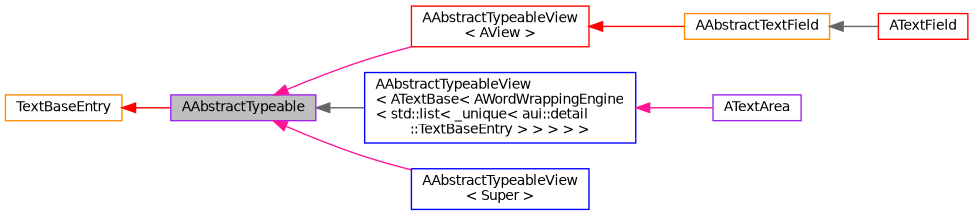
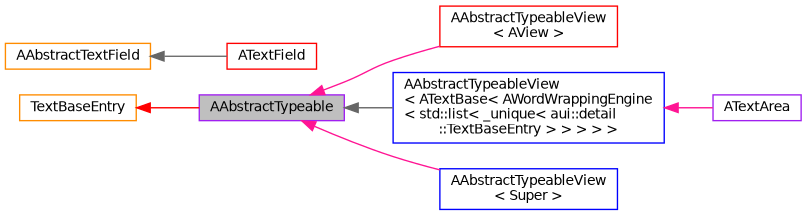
(644, 26) -> none
